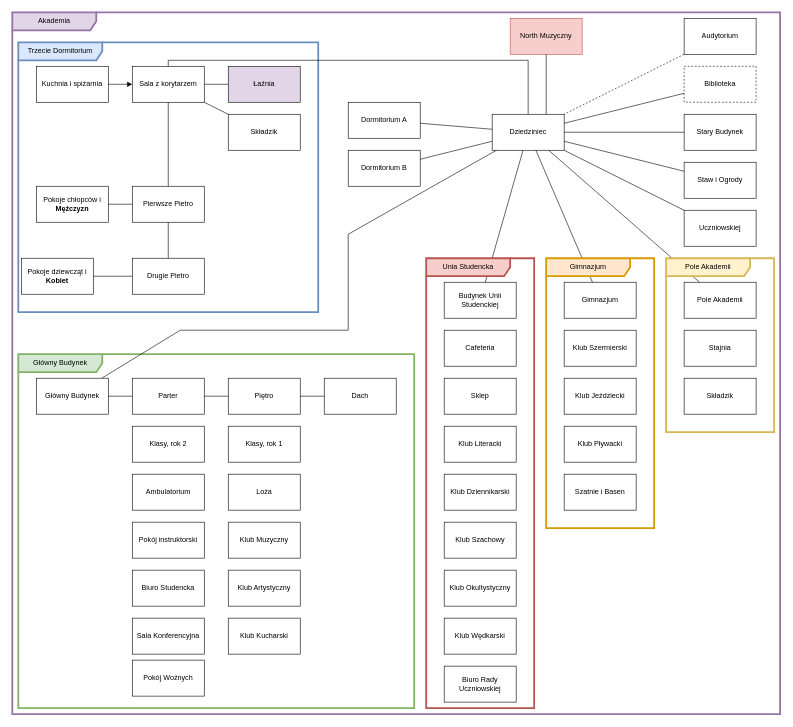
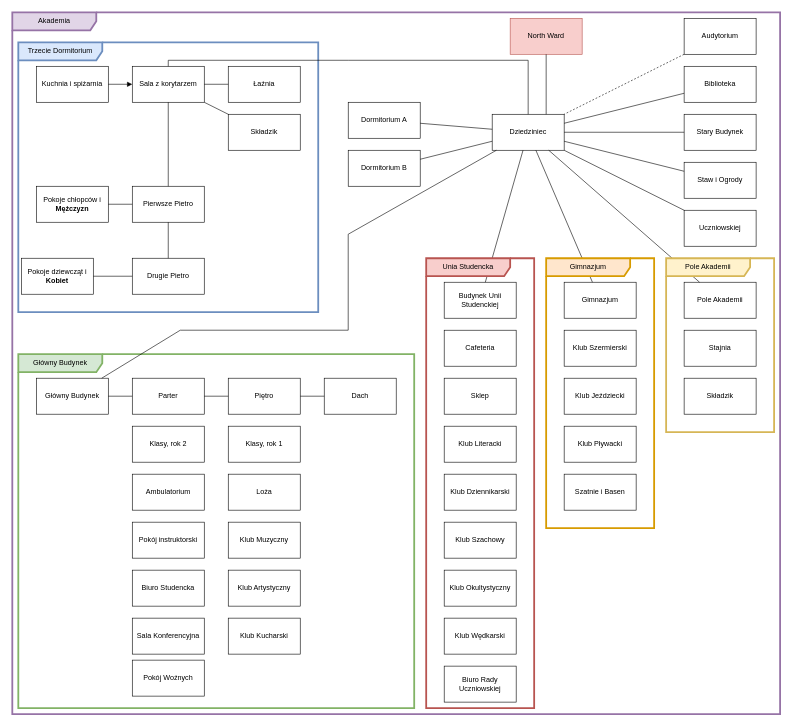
(546, 36) -> (546, 36)
(264, 84) -> (264, 84)
(720, 84) -> (720, 84)
